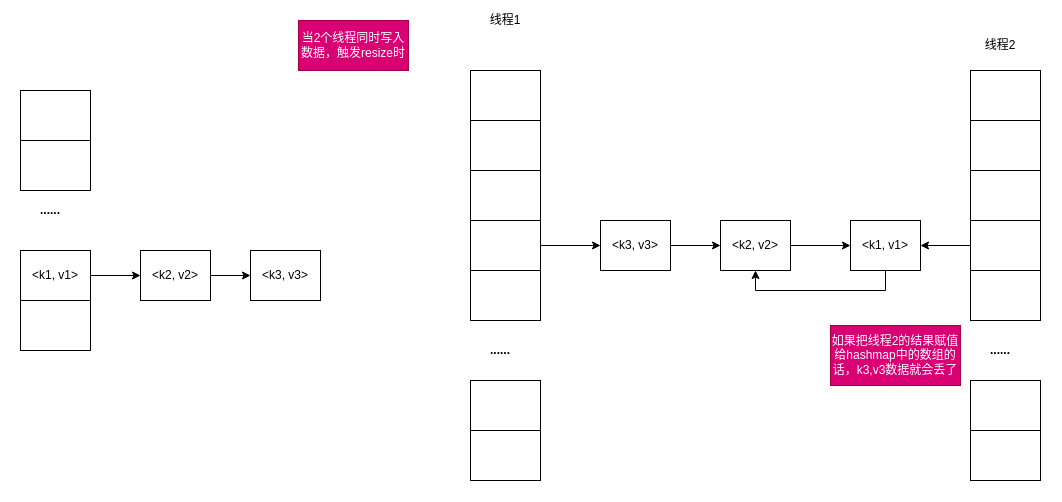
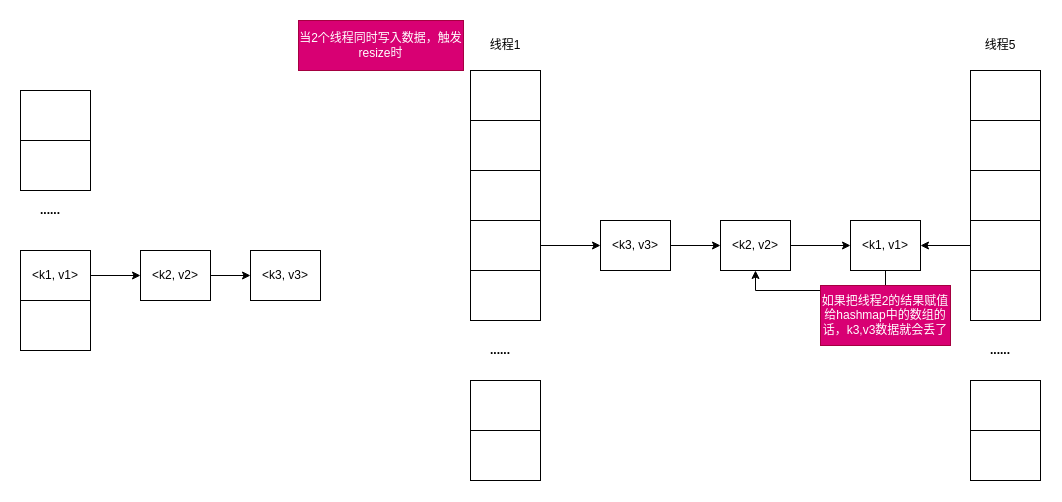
(506, 21) -> (506, 46)
(354, 46) -> (381, 46)
(1001, 46) -> (1001, 46)
(896, 356) -> (886, 316)
